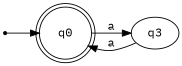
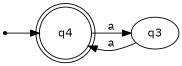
(65, 33) -> (65, 33)
